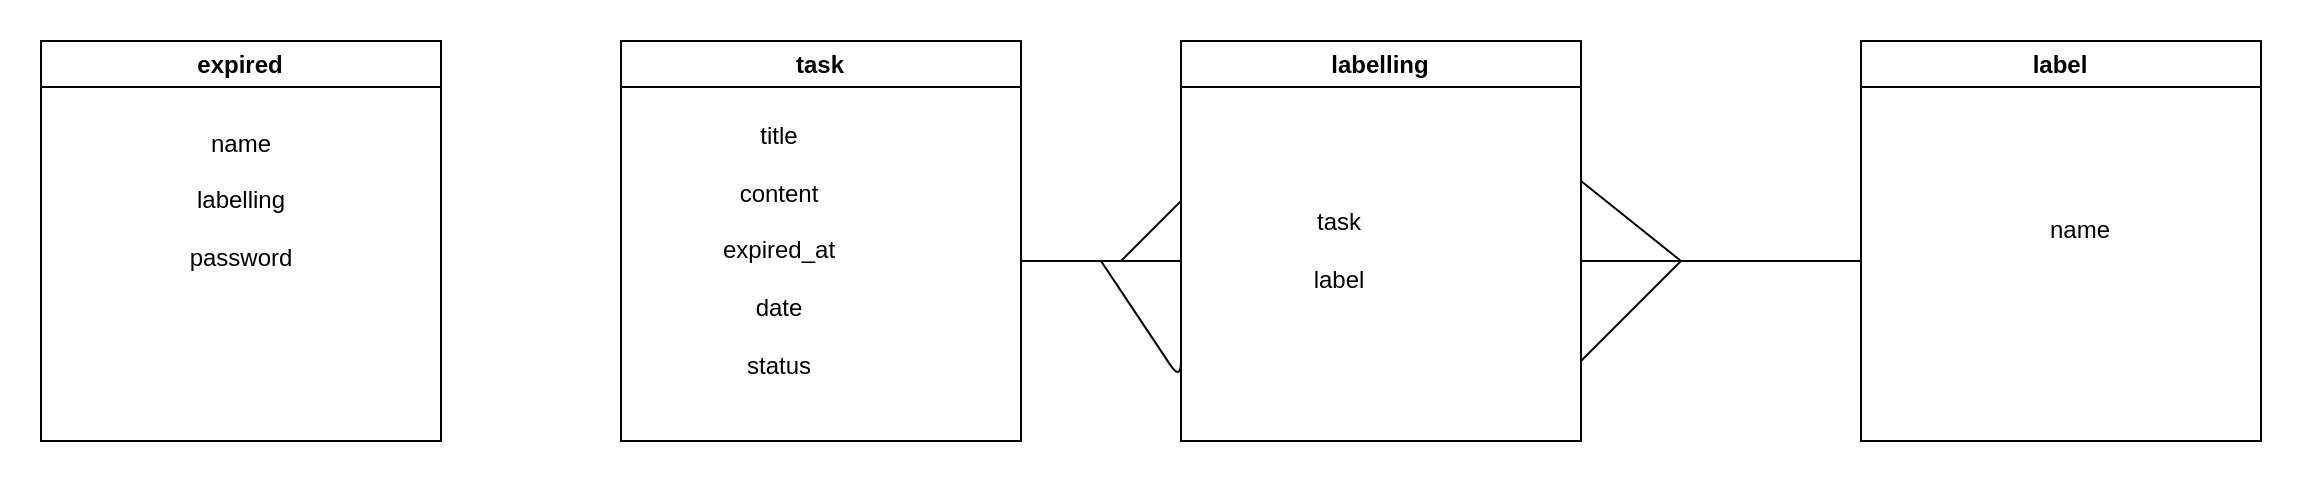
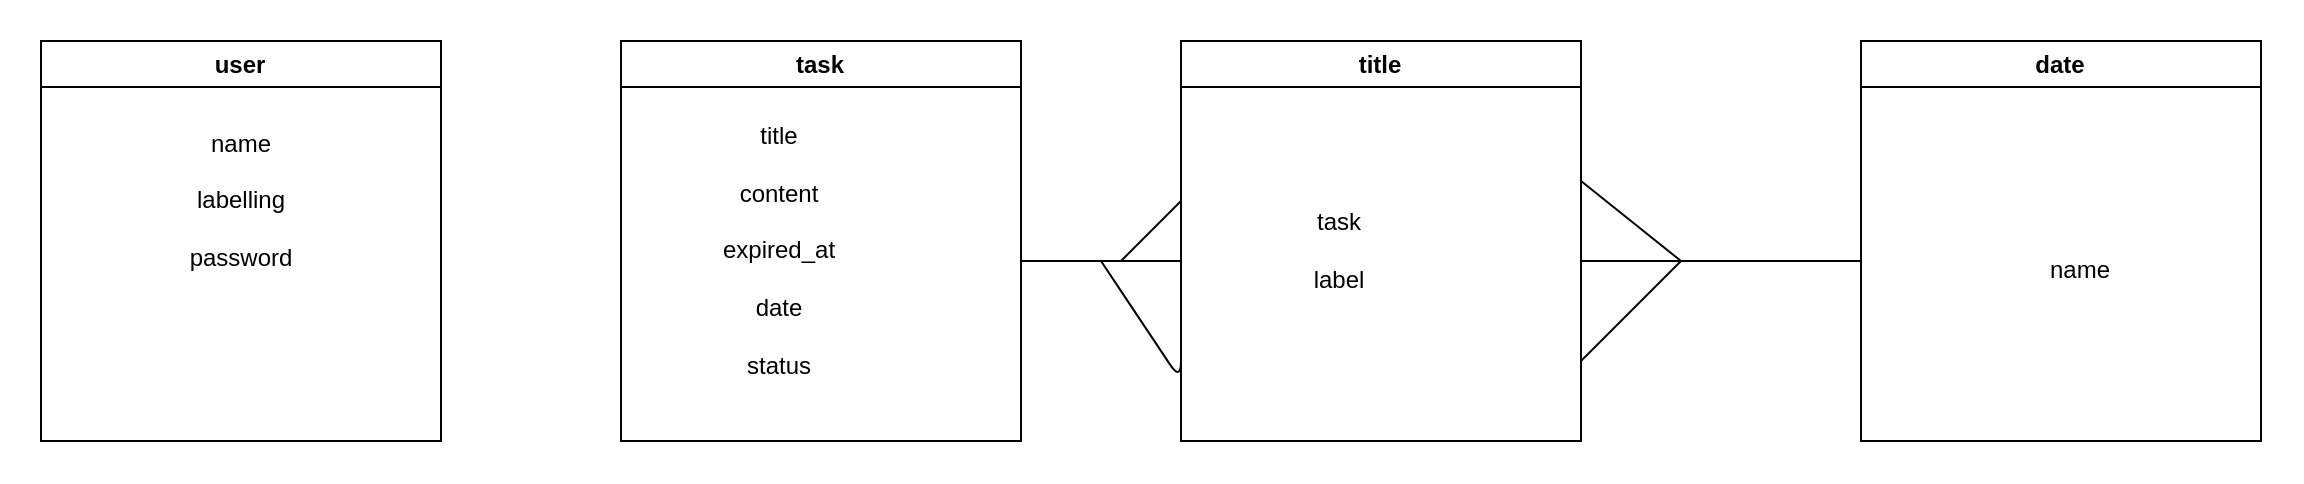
(240, 65) -> (240, 65)
(1380, 65) -> (1380, 65)
(2060, 65) -> (2060, 65)
(2081, 231) -> (2081, 271)
